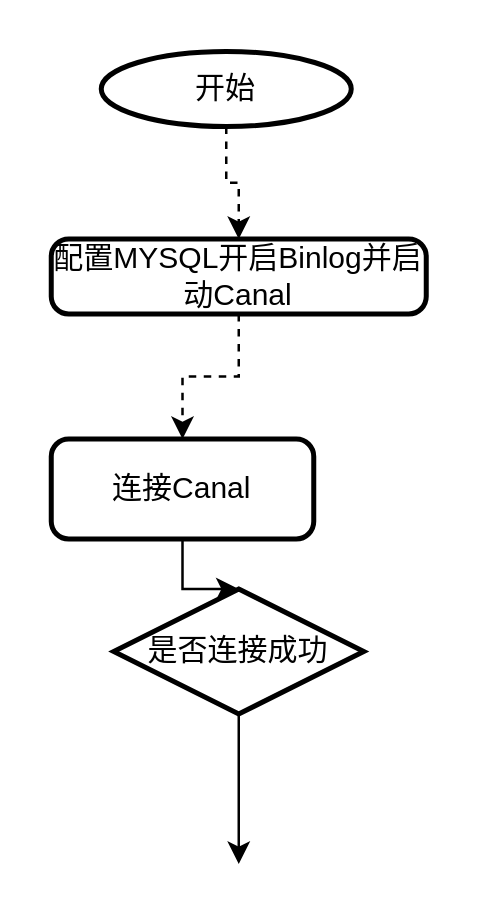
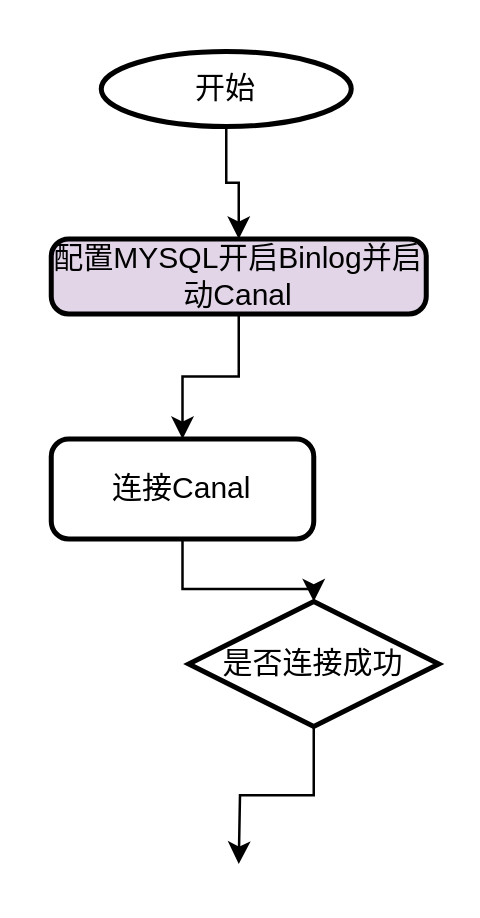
(226, 181) -> (226, 181)
(239, 276) -> (239, 276)
(216, 376) -> (216, 376)
(239, 651) -> (314, 664)
